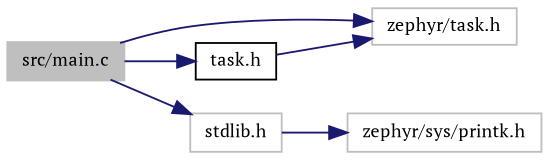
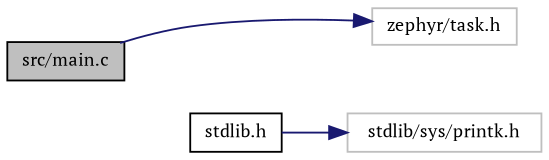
(66, 61) -> (66, 61)
(236, 61) -> none
(142, 93) -> none
(236, 133) -> (236, 133)
(444, 133) -> (444, 133)
